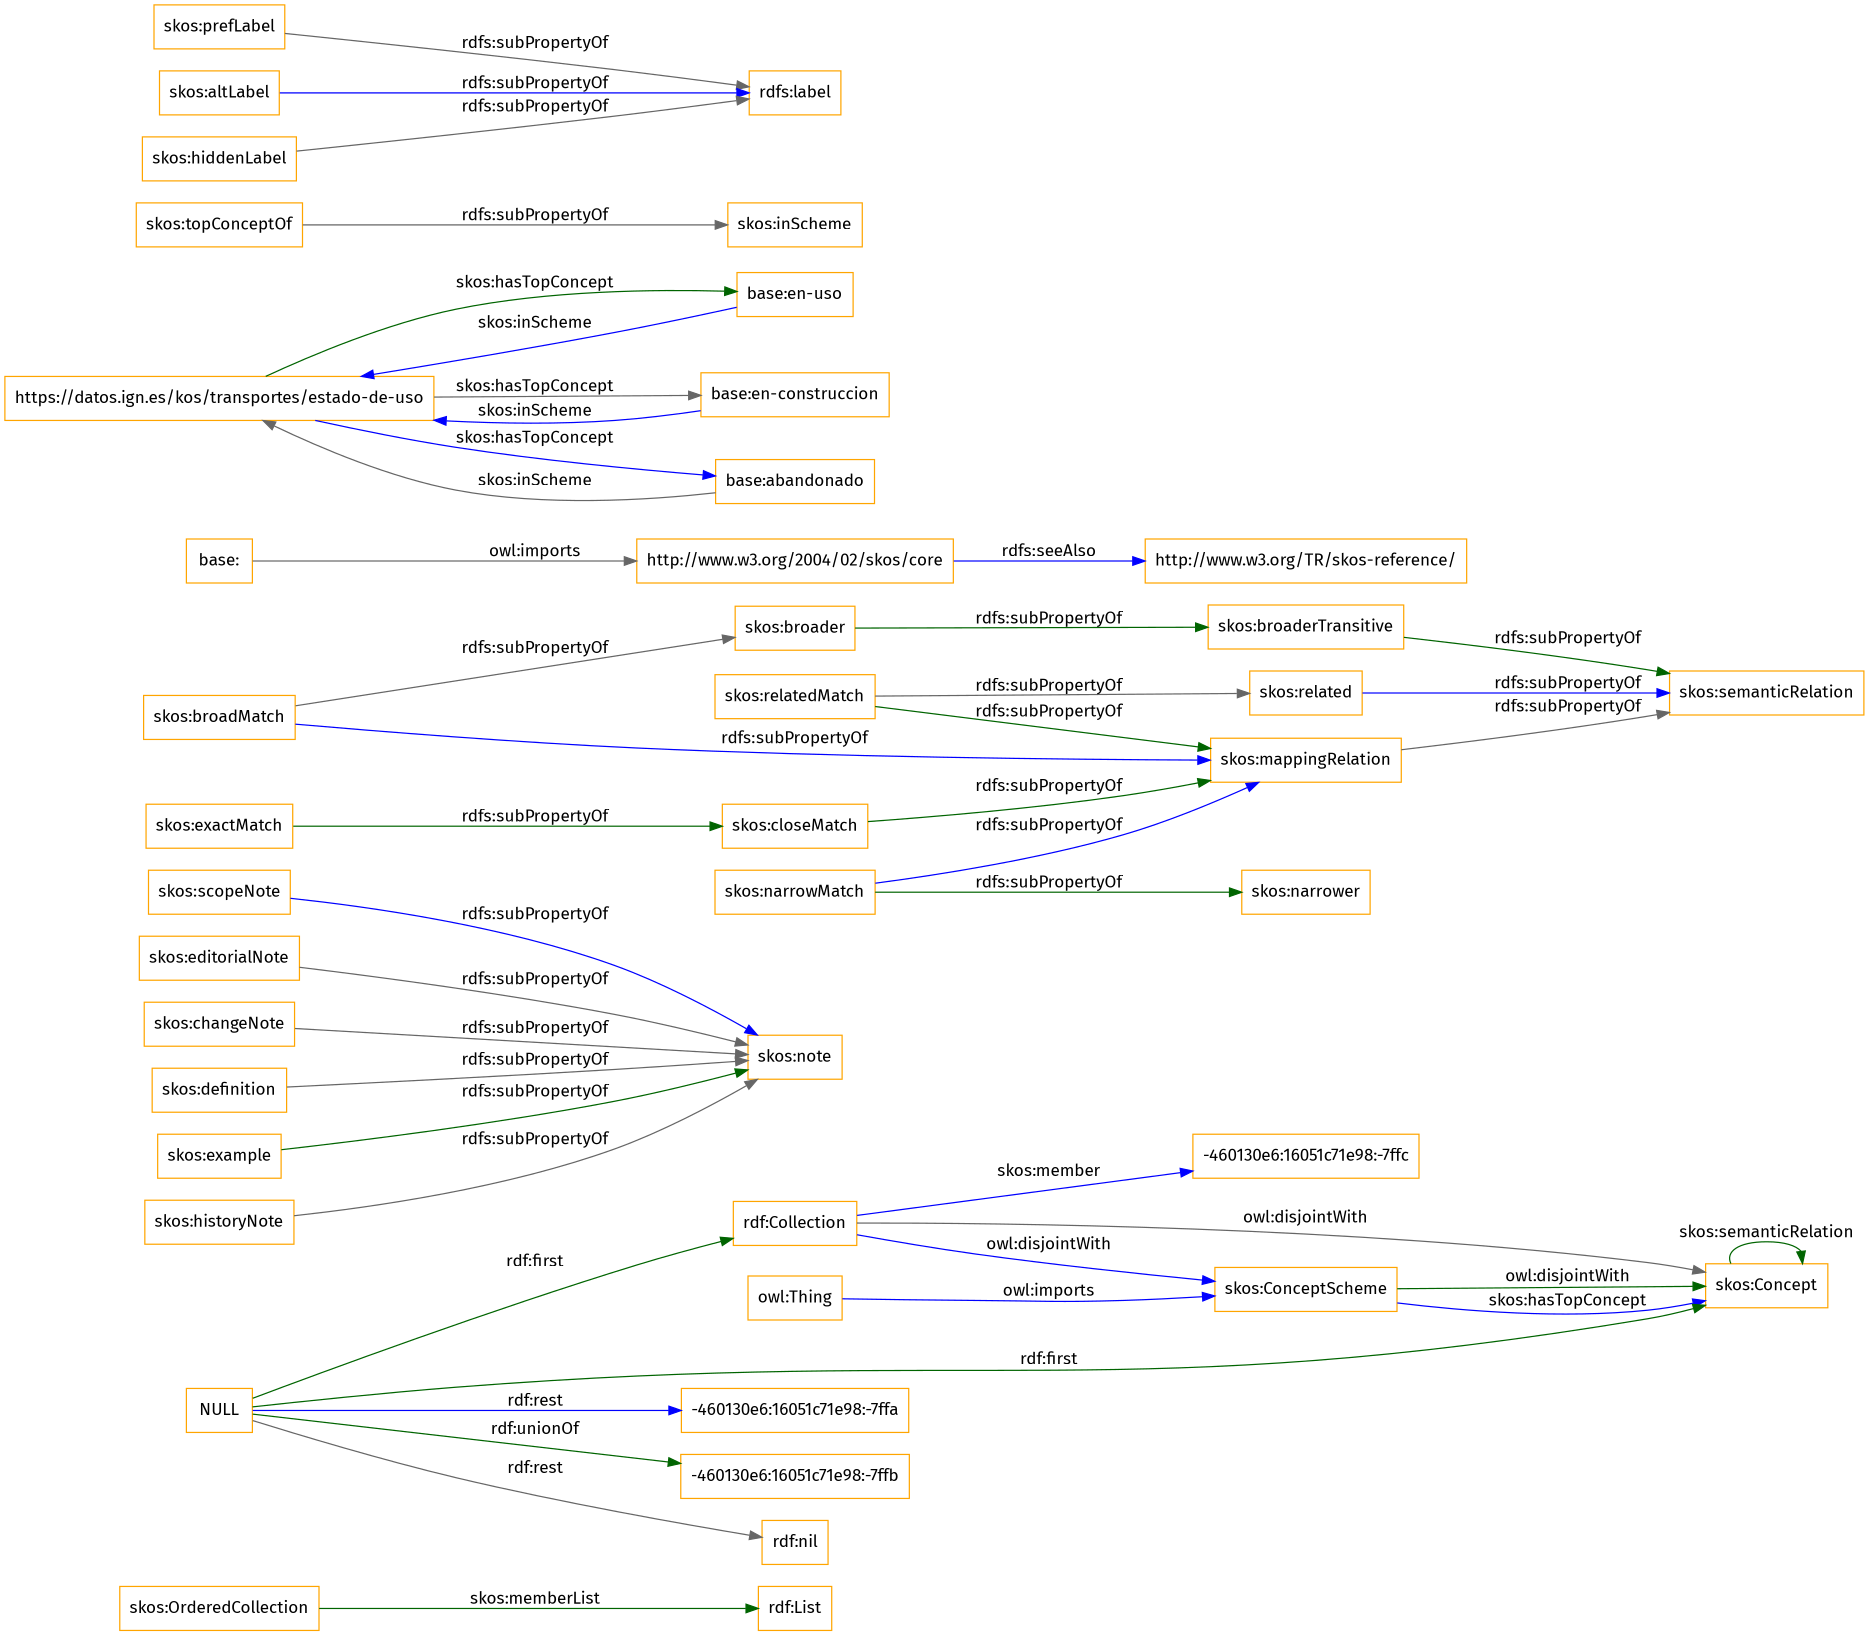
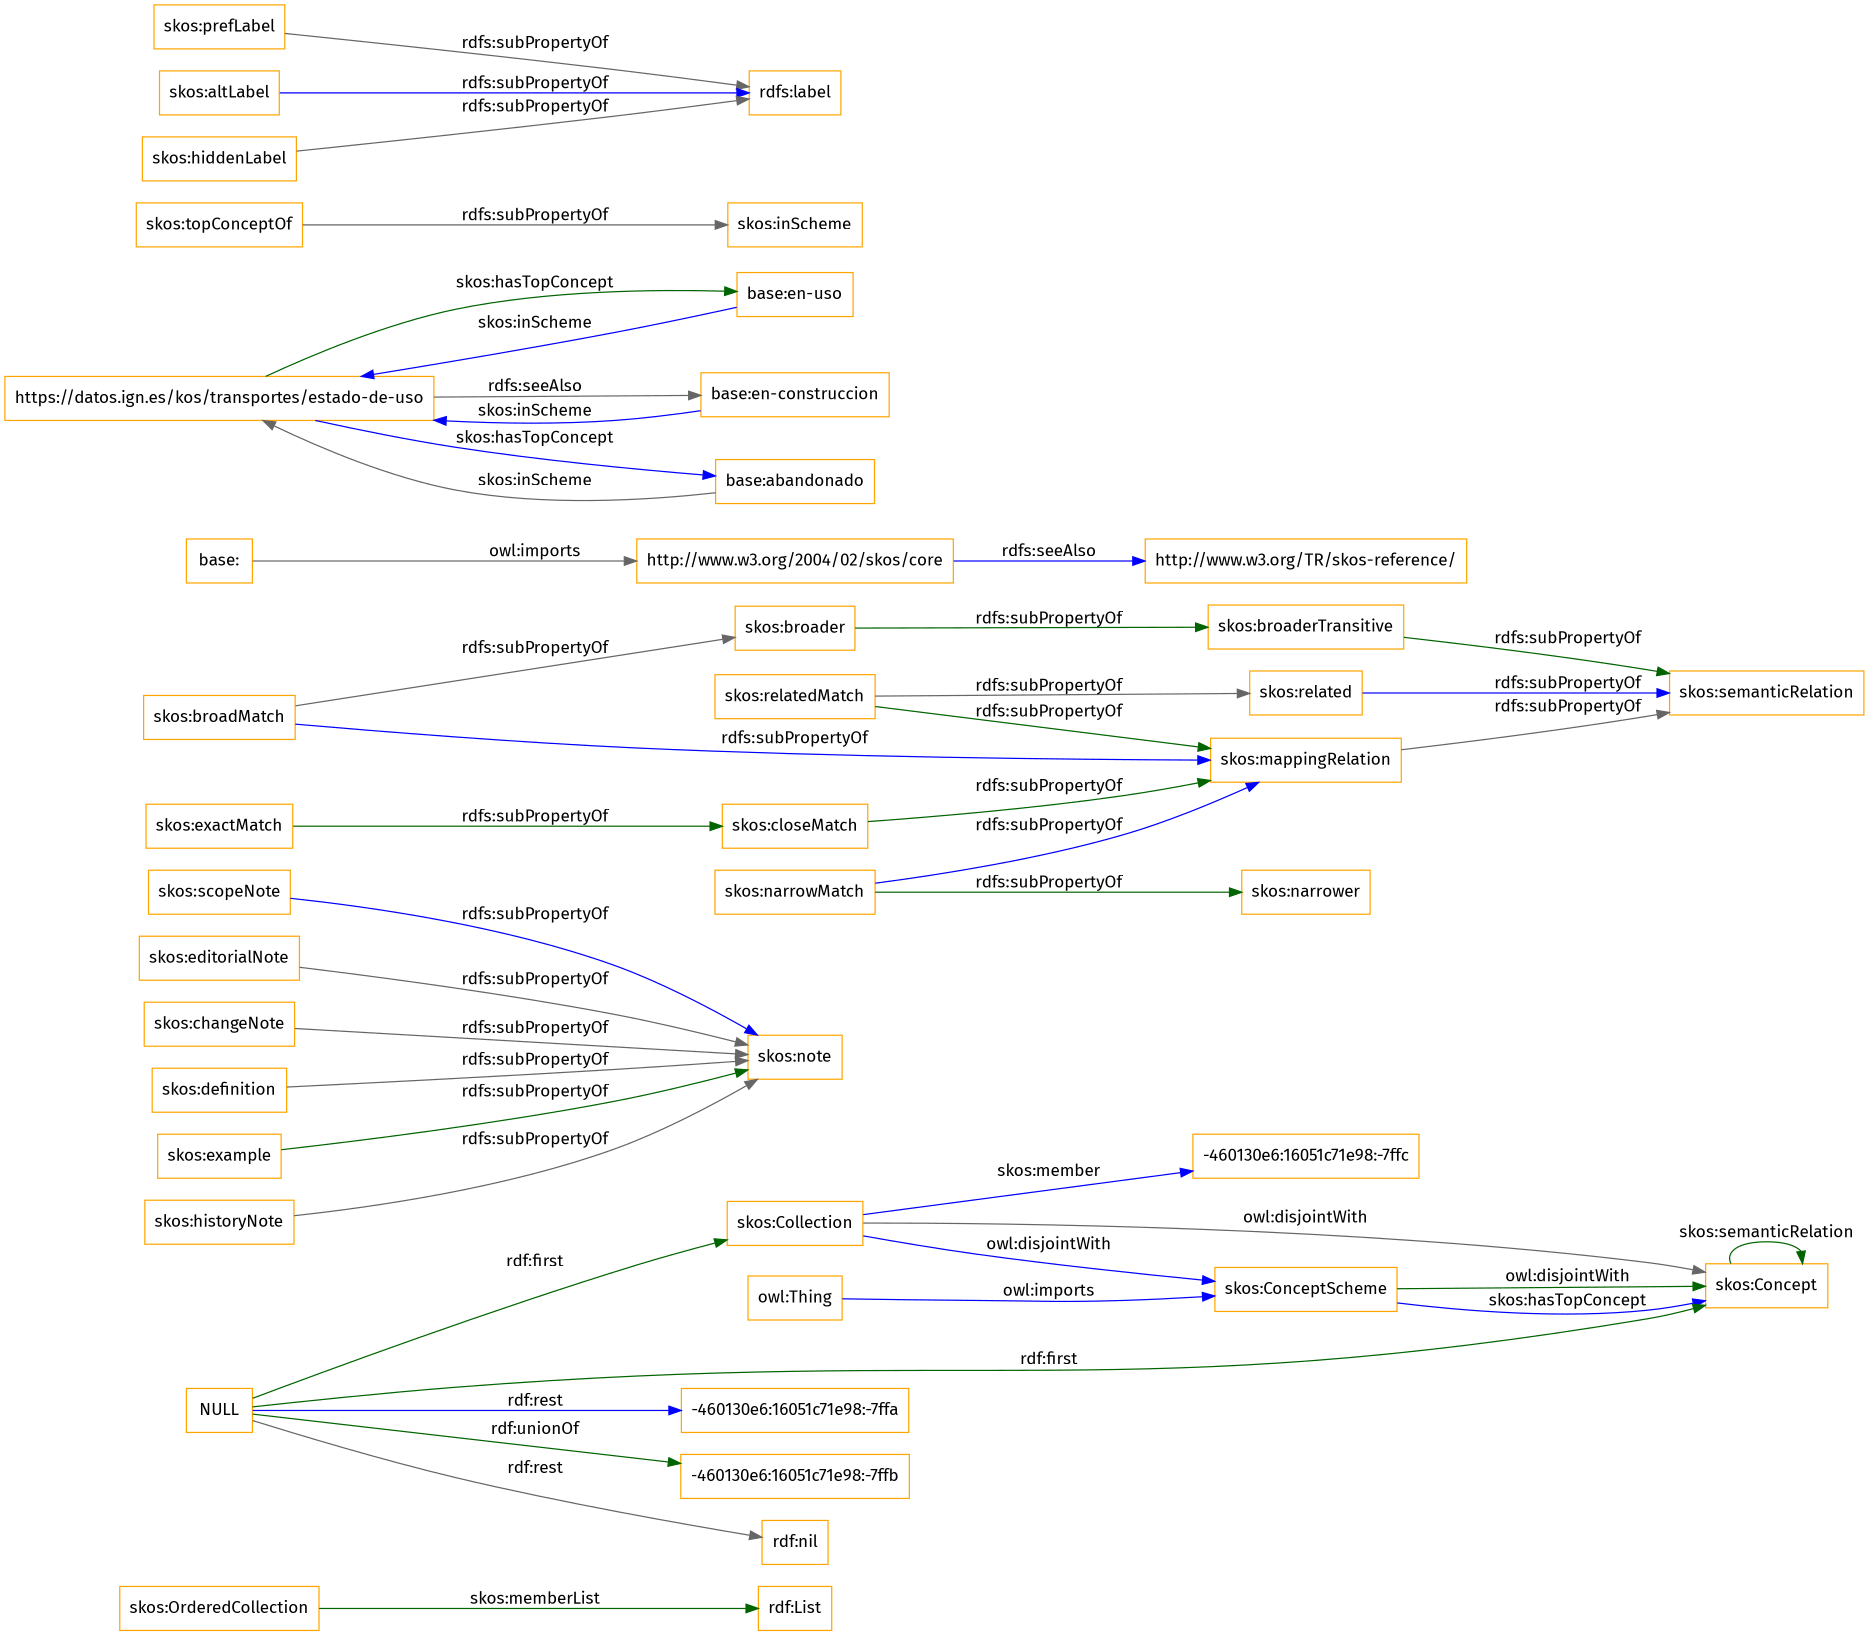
(535, 387) -> (535, 387)
(795, 1223) -> (795, 1223)
